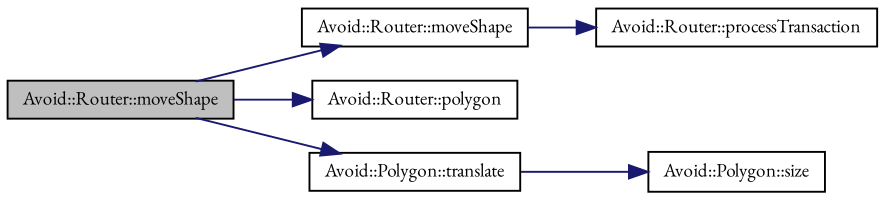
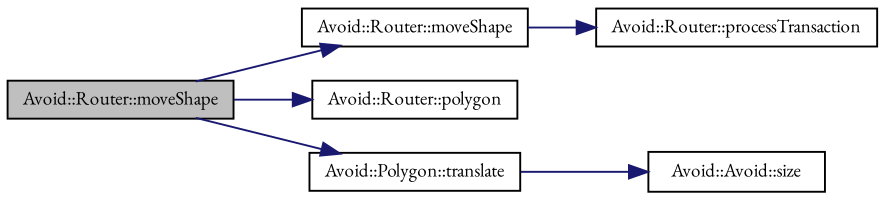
(737, 172) -> (737, 172)
